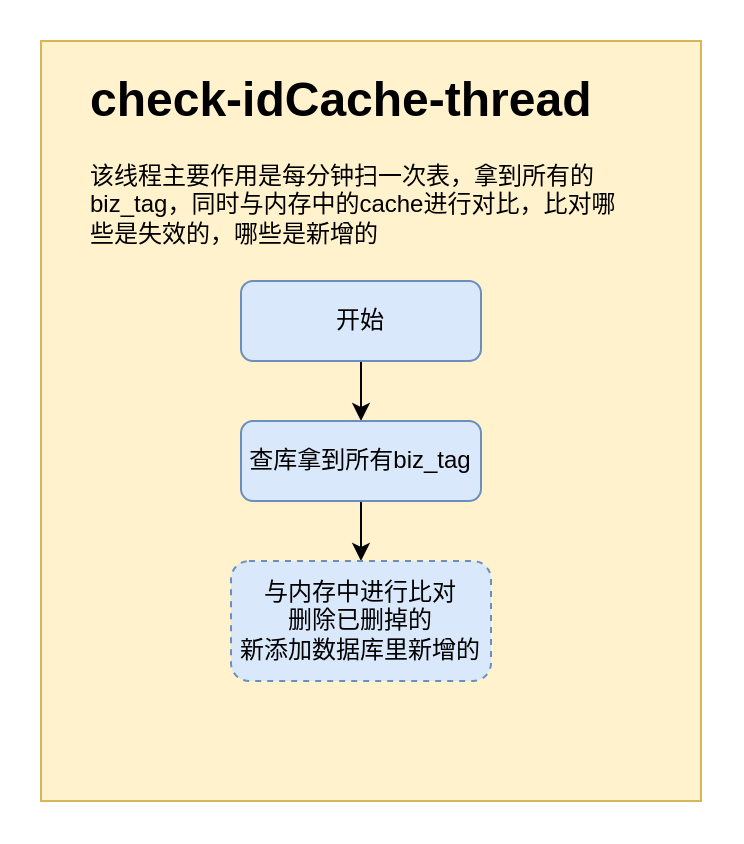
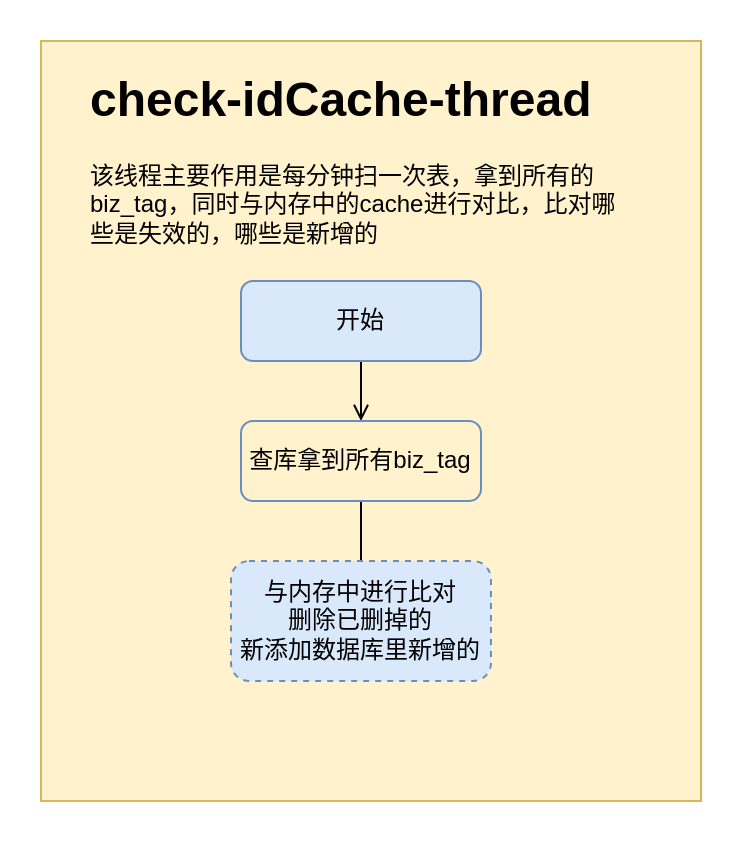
(361, 406) -> (361, 409)
(361, 461) -> (361, 461)
(361, 546) -> (361, 551)
